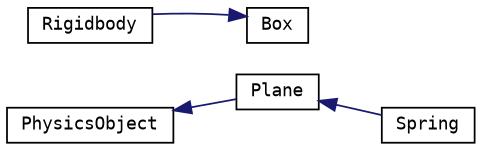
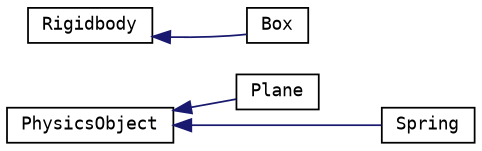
(191, 14) -> (209, 37)
(359, 110) -> (287, 125)
